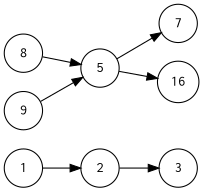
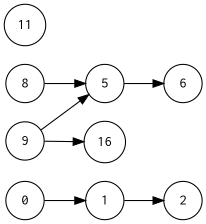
(178, 23) -> (183, 84)
none -> (25, 25)
(133, 74) -> (59, 141)
(178, 168) -> none
none -> (25, 201)
